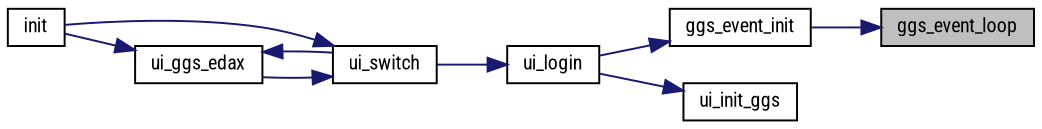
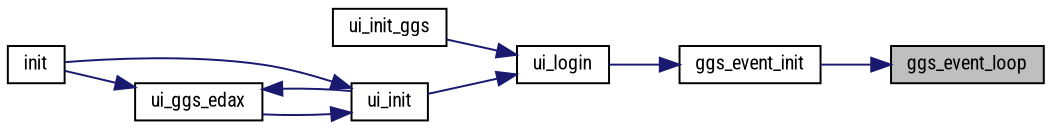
(385, 65) -> (390, 102)
(632, 80) -> (472, 45)
